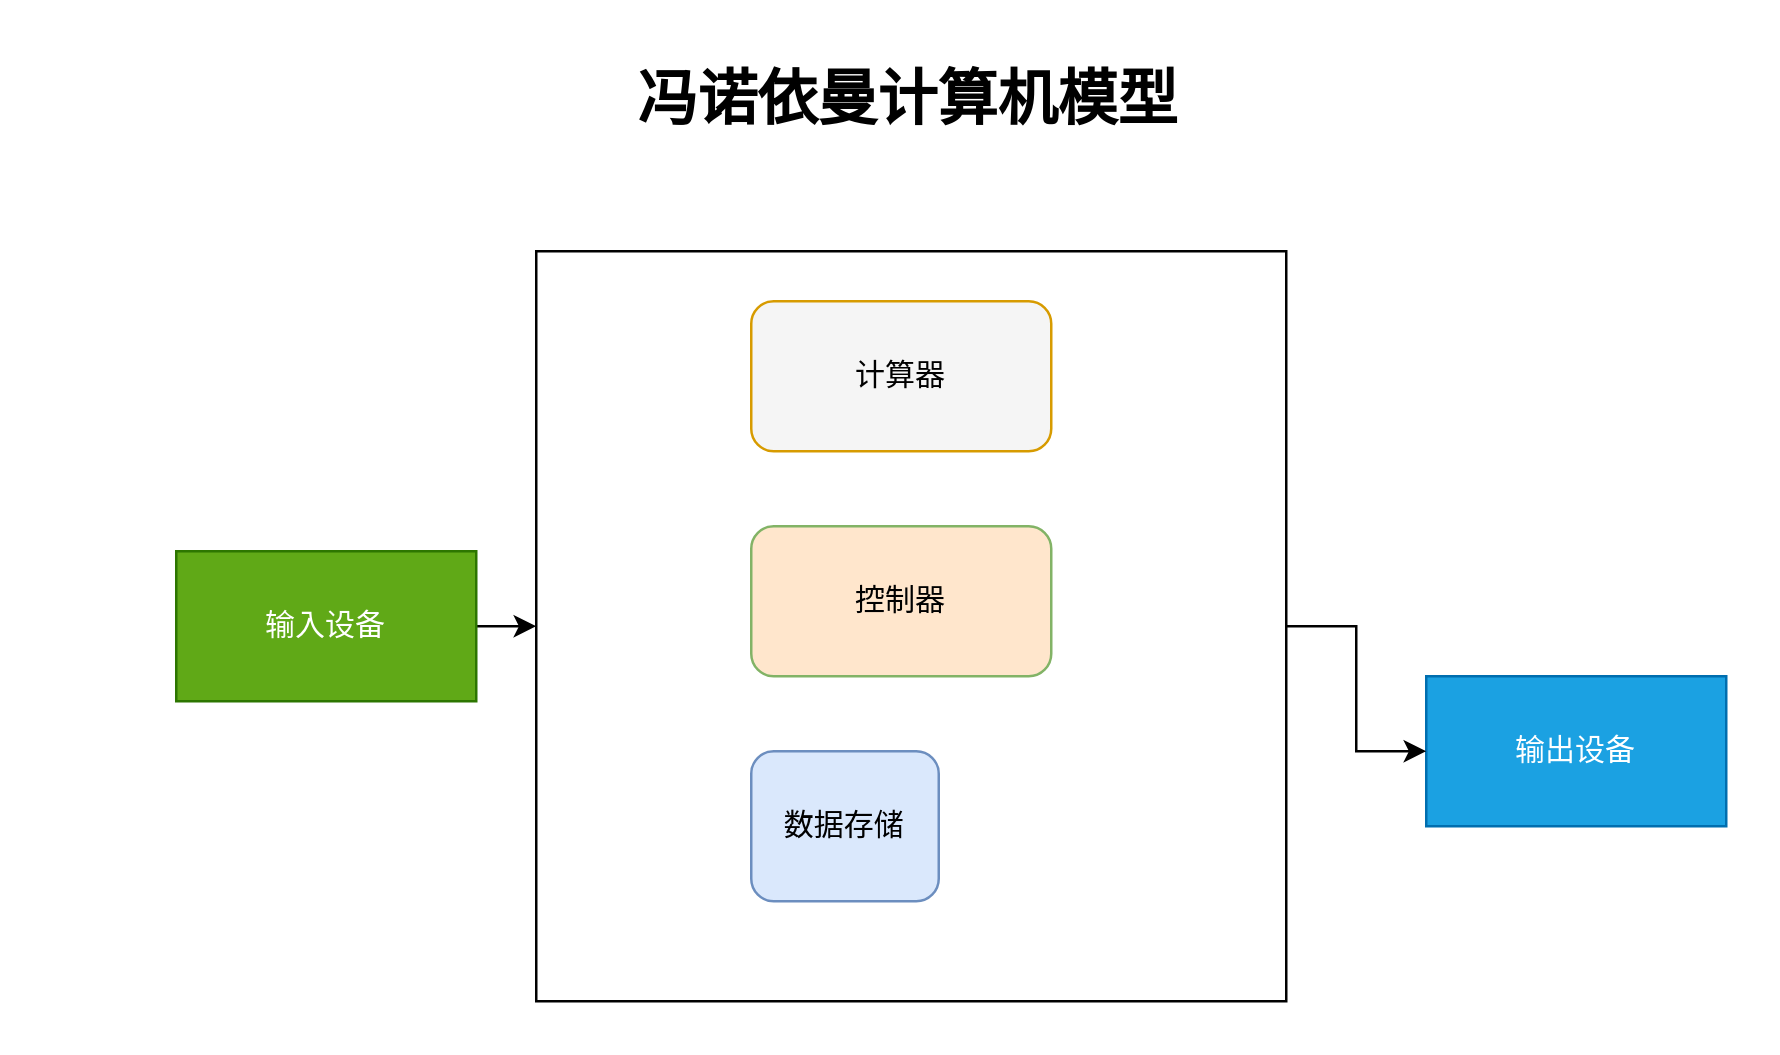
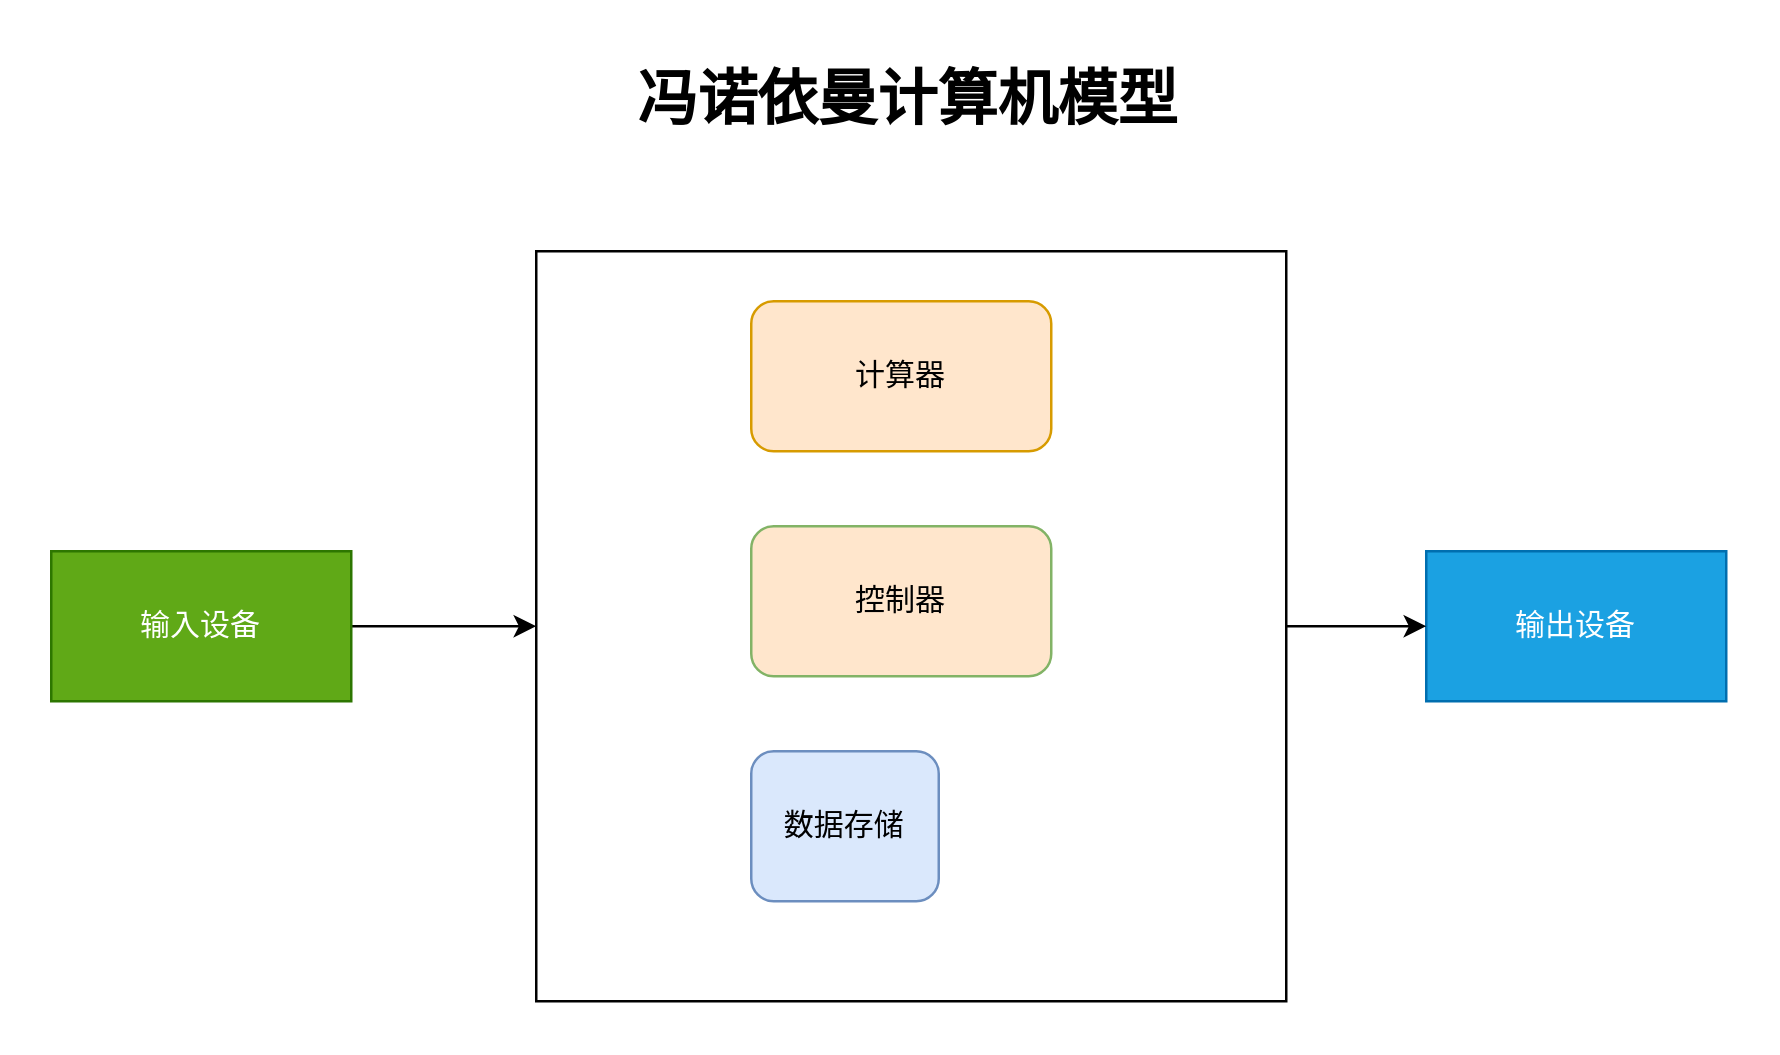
(901, 376) -> (901, 376)
(326, 626) -> (201, 626)
(1576, 751) -> (1576, 626)
